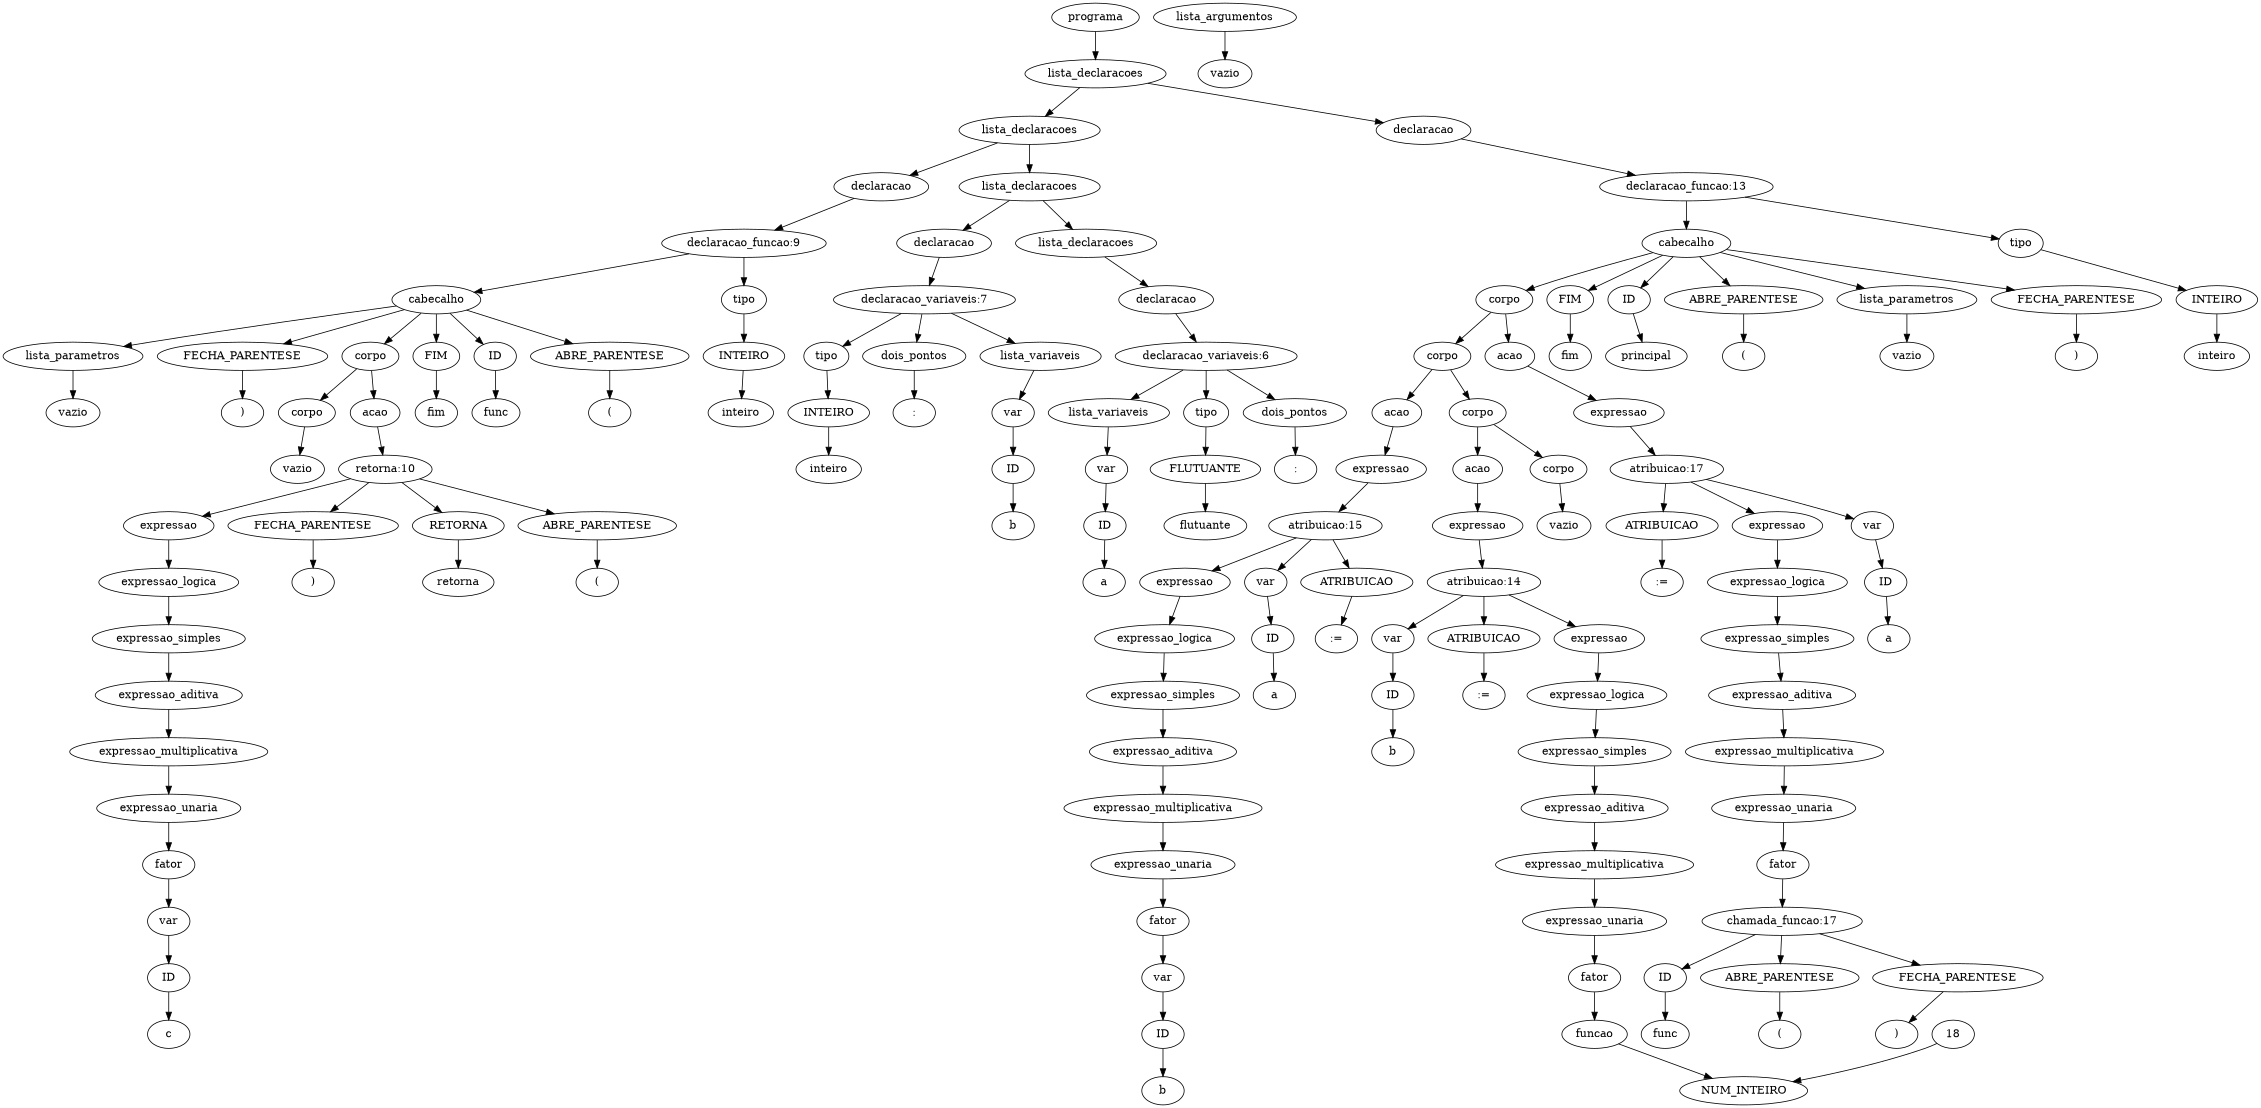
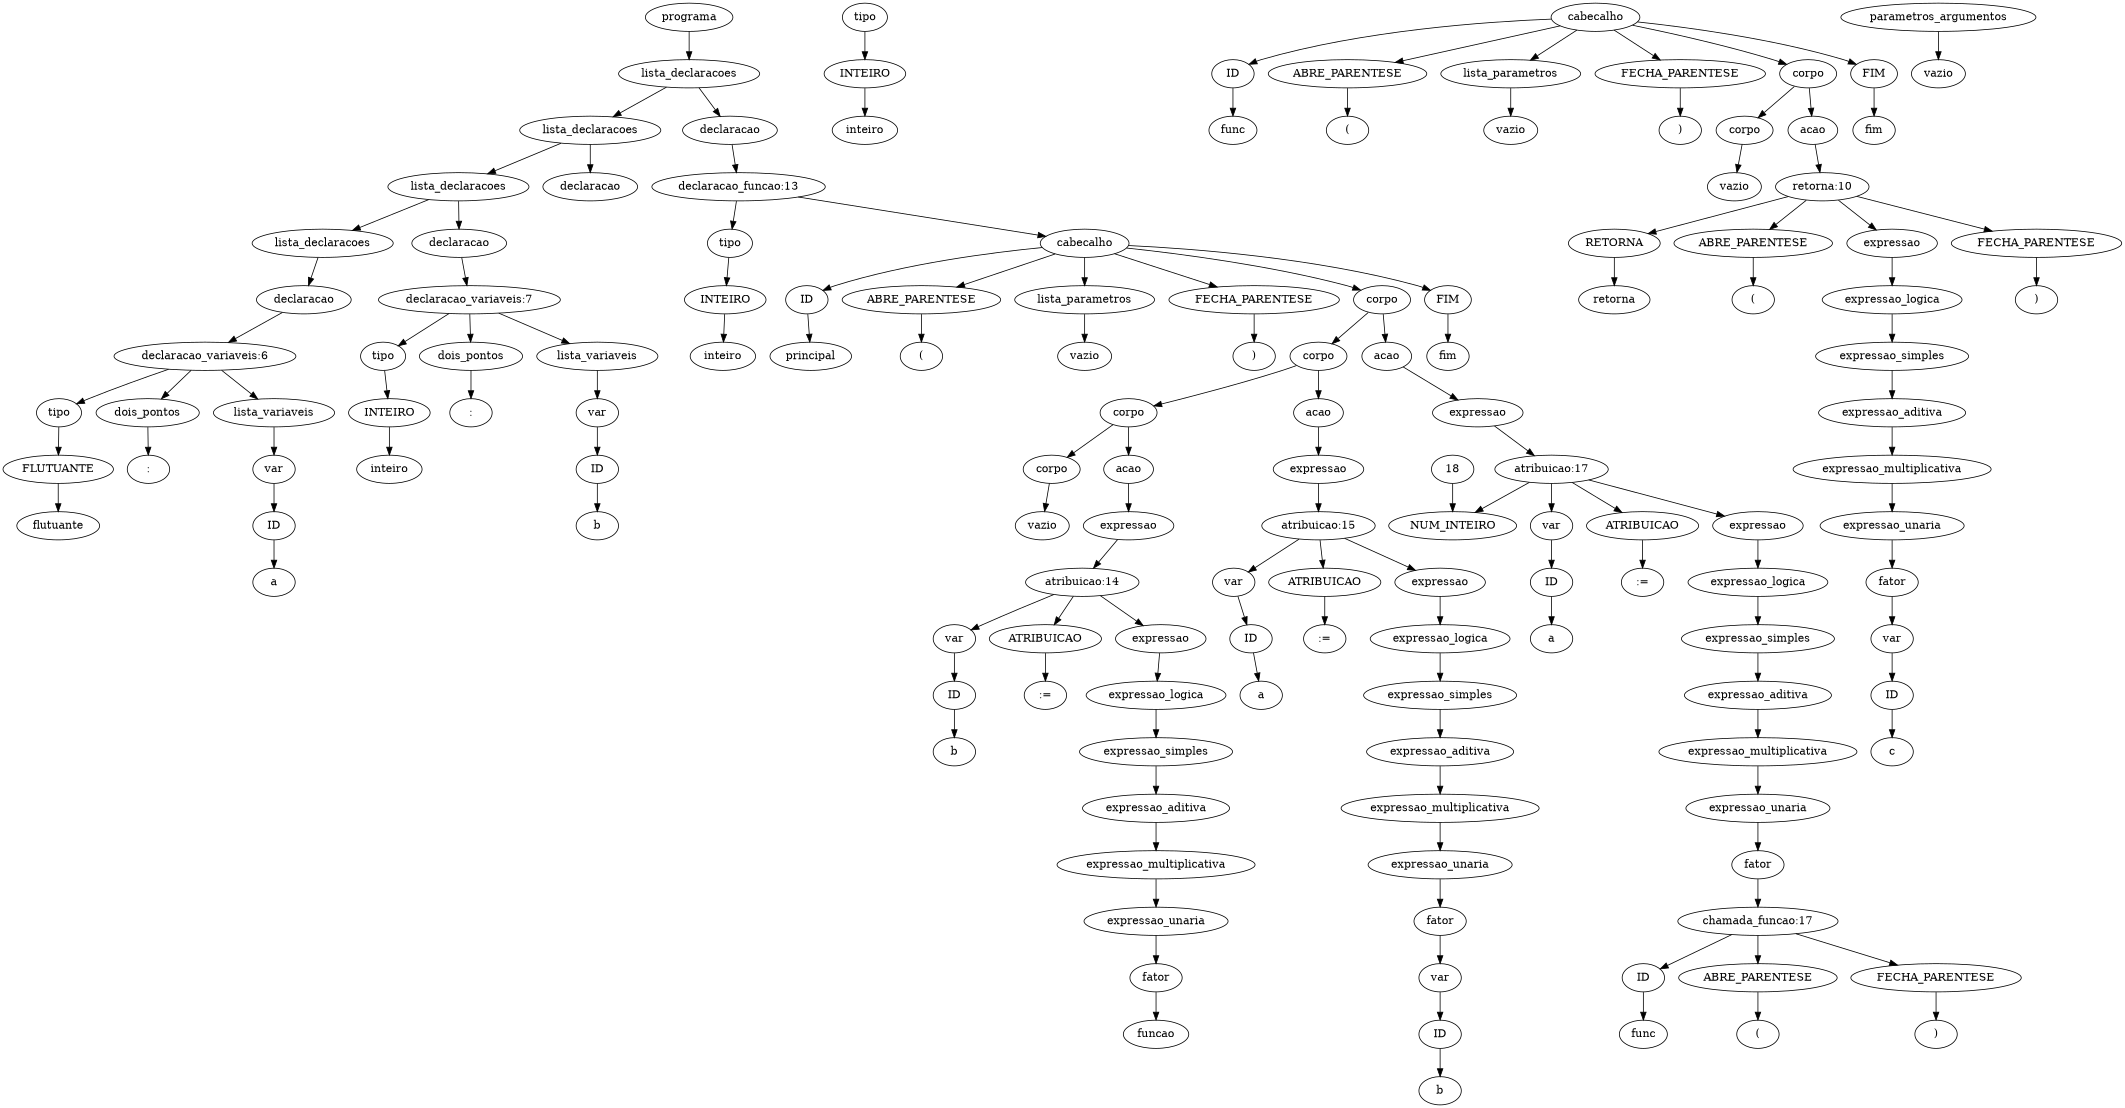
(1225, 17) -> (1938, 17)
(744, 243) -> none
(1662, 1060) -> (1506, 496)
